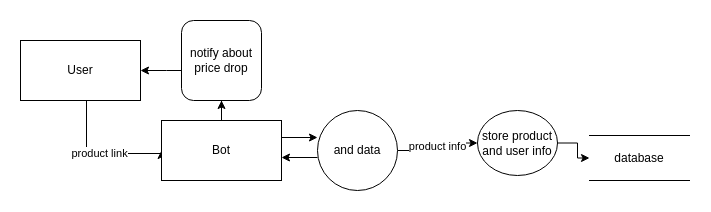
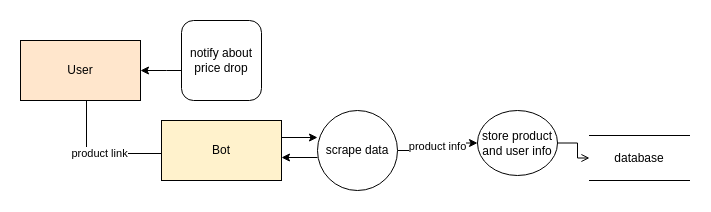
(81, 71) -> (81, 71)
(222, 107) -> none
(222, 151) -> (222, 151)
(358, 151) -> (358, 151)
(161, 154) -> (161, 154)
(581, 158) -> (582, 158)
